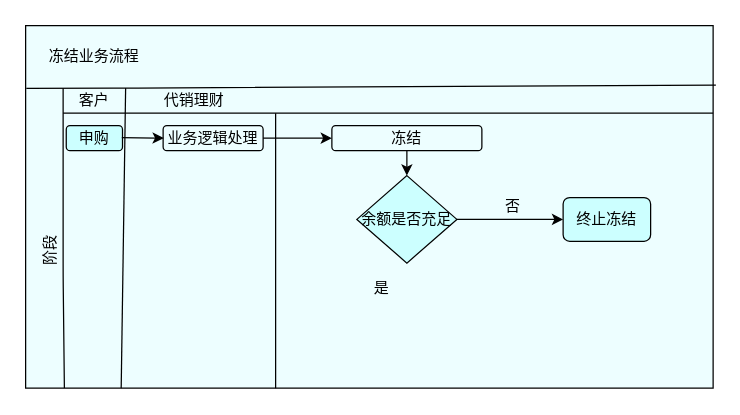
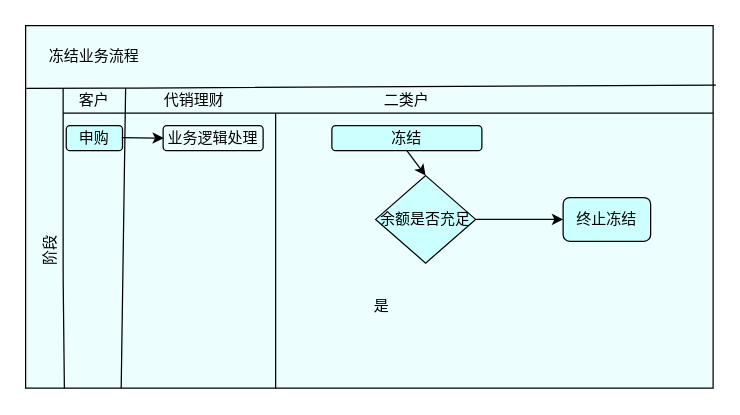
none -> (407, 101)
(294, 138) -> none
(407, 138) -> (407, 138)
(513, 207) -> none
(407, 219) -> (426, 219)
(382, 288) -> (382, 307)
